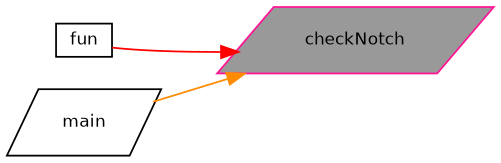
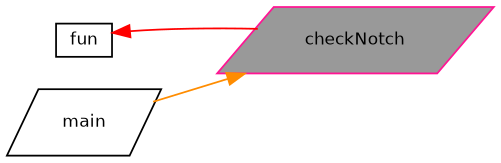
(166, 51) -> (194, 29)
